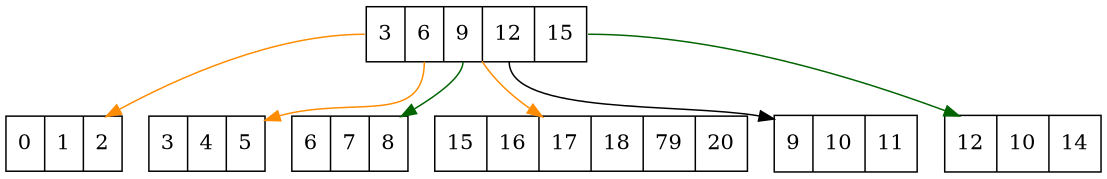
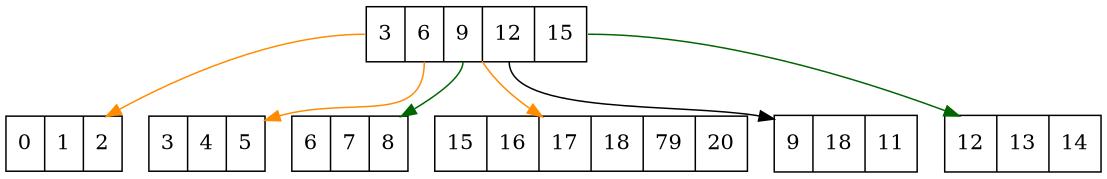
(839, 143) -> (839, 143)
(1023, 143) -> (1023, 143)
